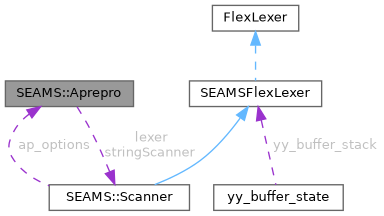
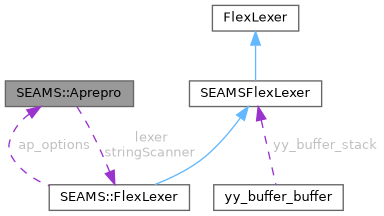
(256, 63) -> (256, 63)
(119, 198) -> (119, 198)
(278, 198) -> (278, 198)
